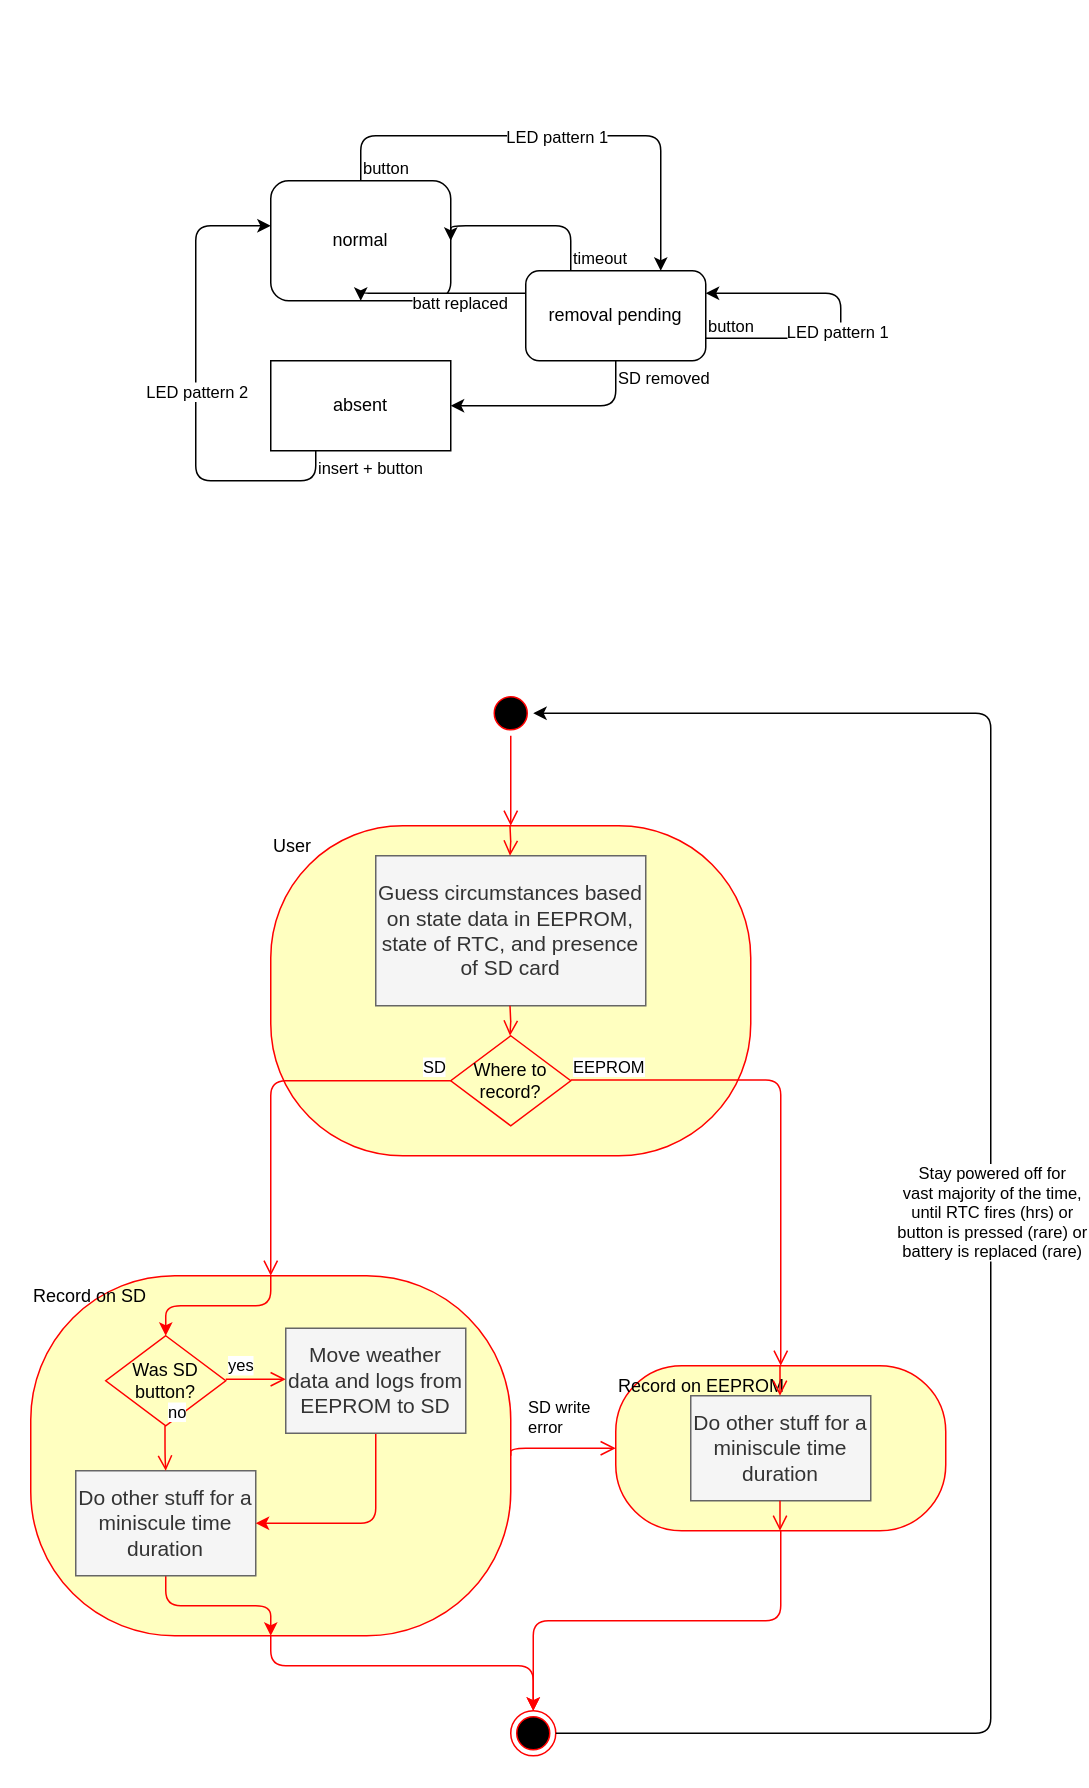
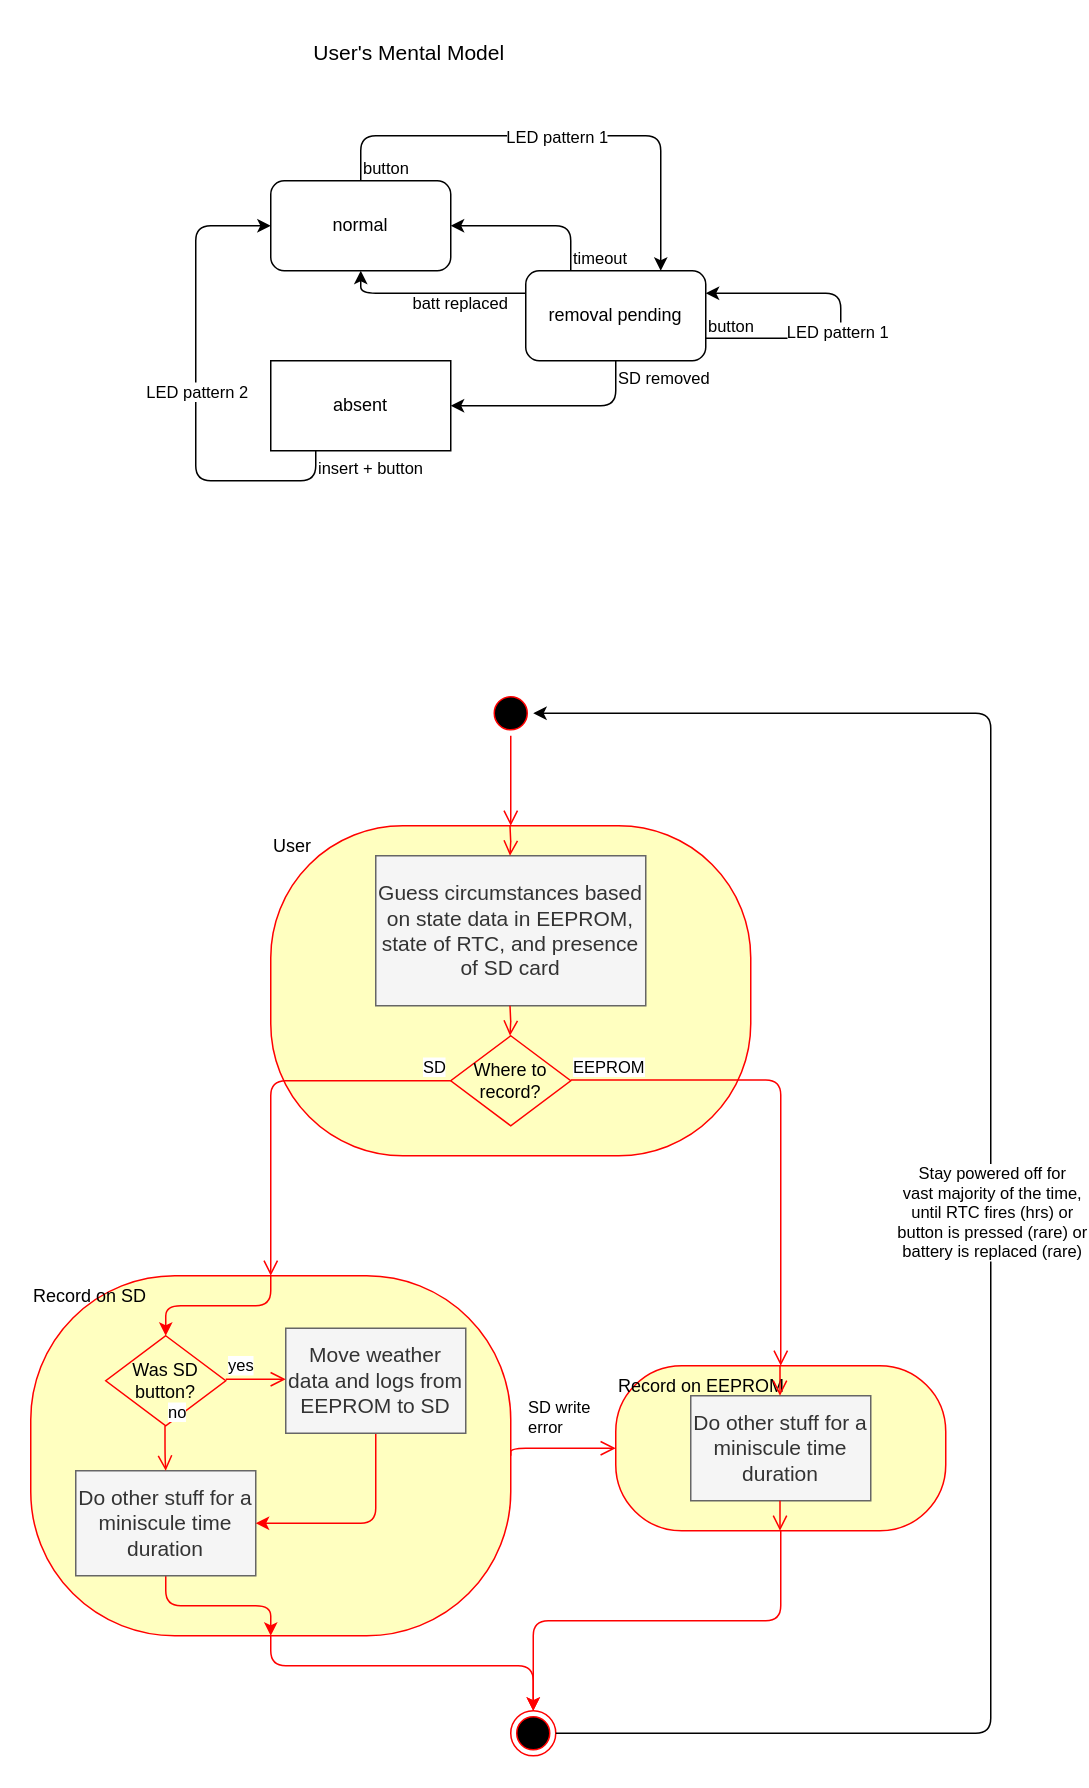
none -> (410, 53)
(361, 241) -> (361, 226)
